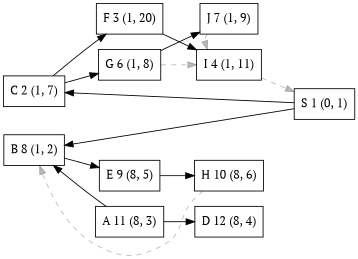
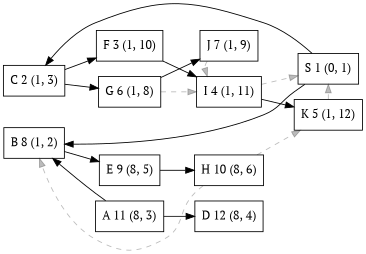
(130, 19) -> (130, 46)
(34, 91) -> (34, 81)
none -> (328, 115)
